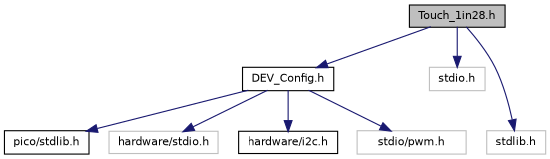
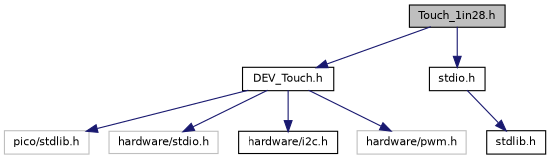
(496, 70) -> (483, 106)
(288, 79) -> (288, 79)
(457, 79) -> (457, 79)
(47, 142) -> (47, 142)
(412, 142) -> (412, 142)
(516, 142) -> (516, 142)
